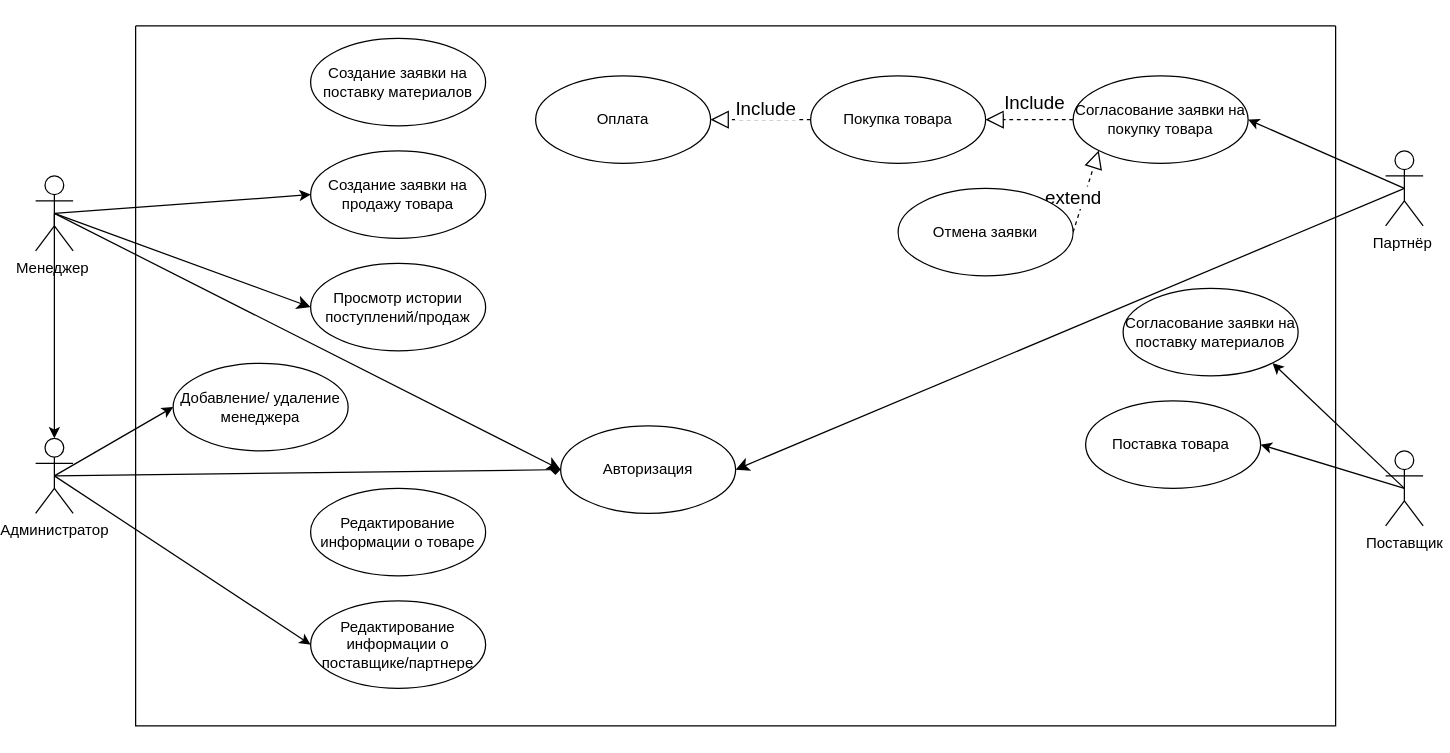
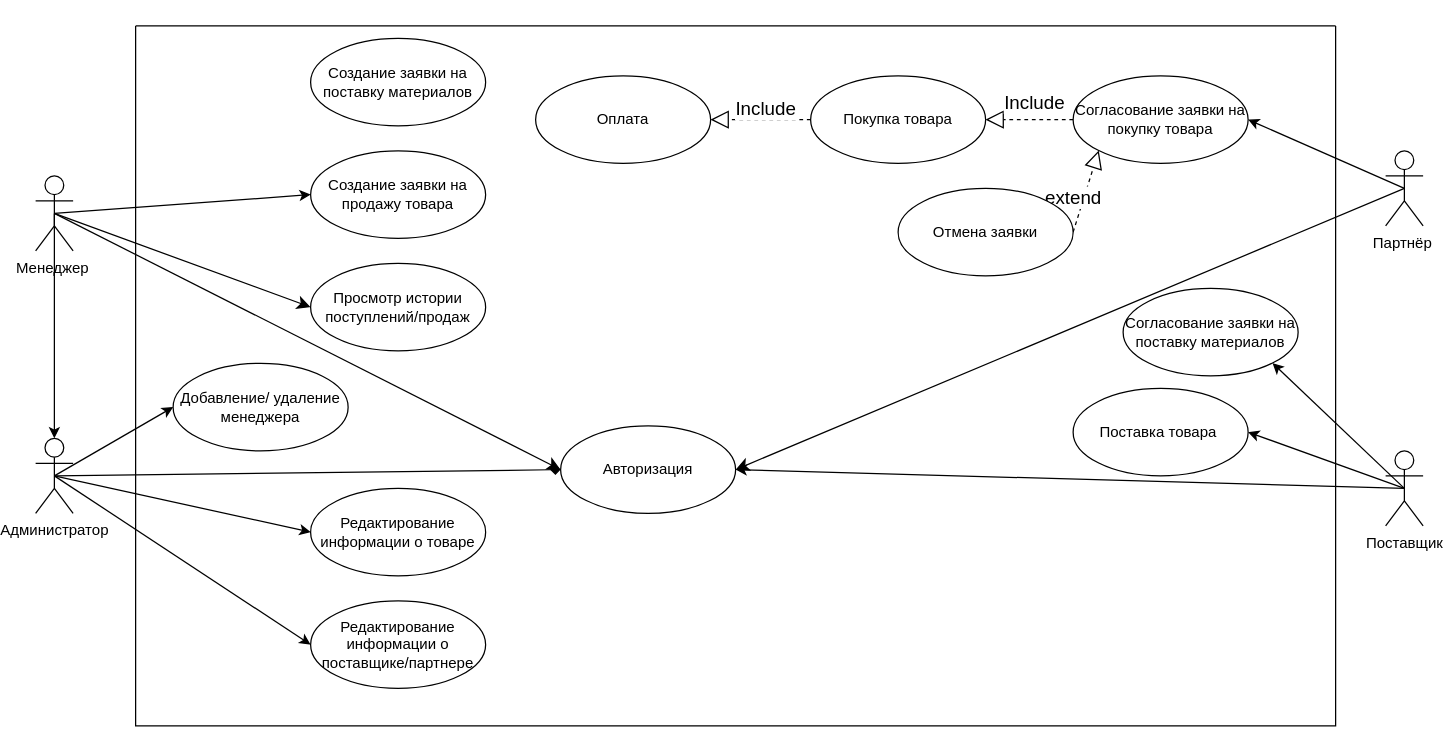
(1173, 444) -> (1161, 432)
none -> (1071, 479)
none -> (184, 504)
